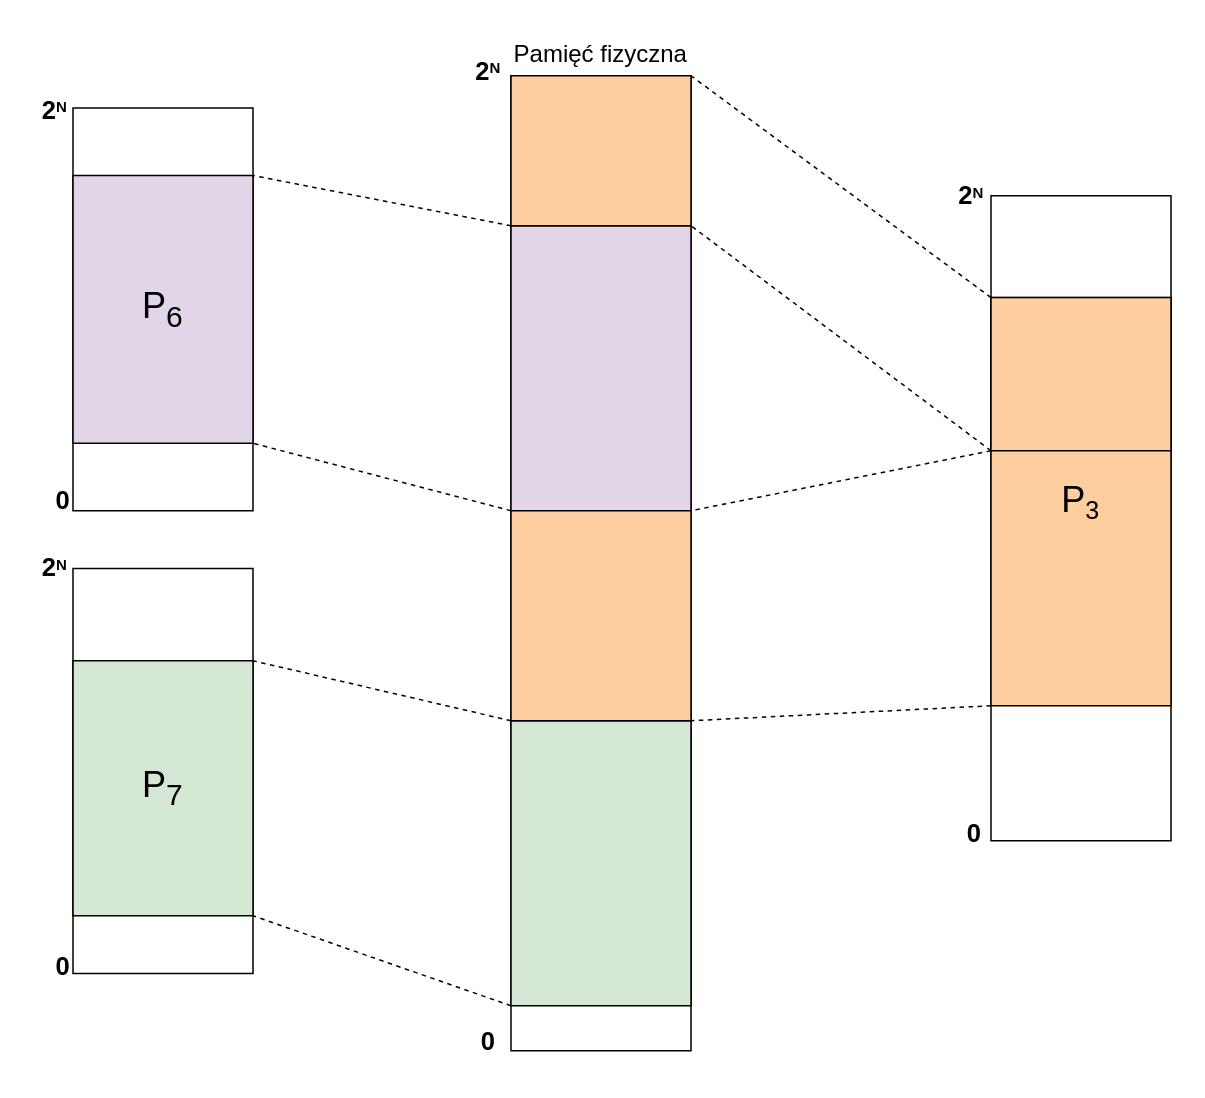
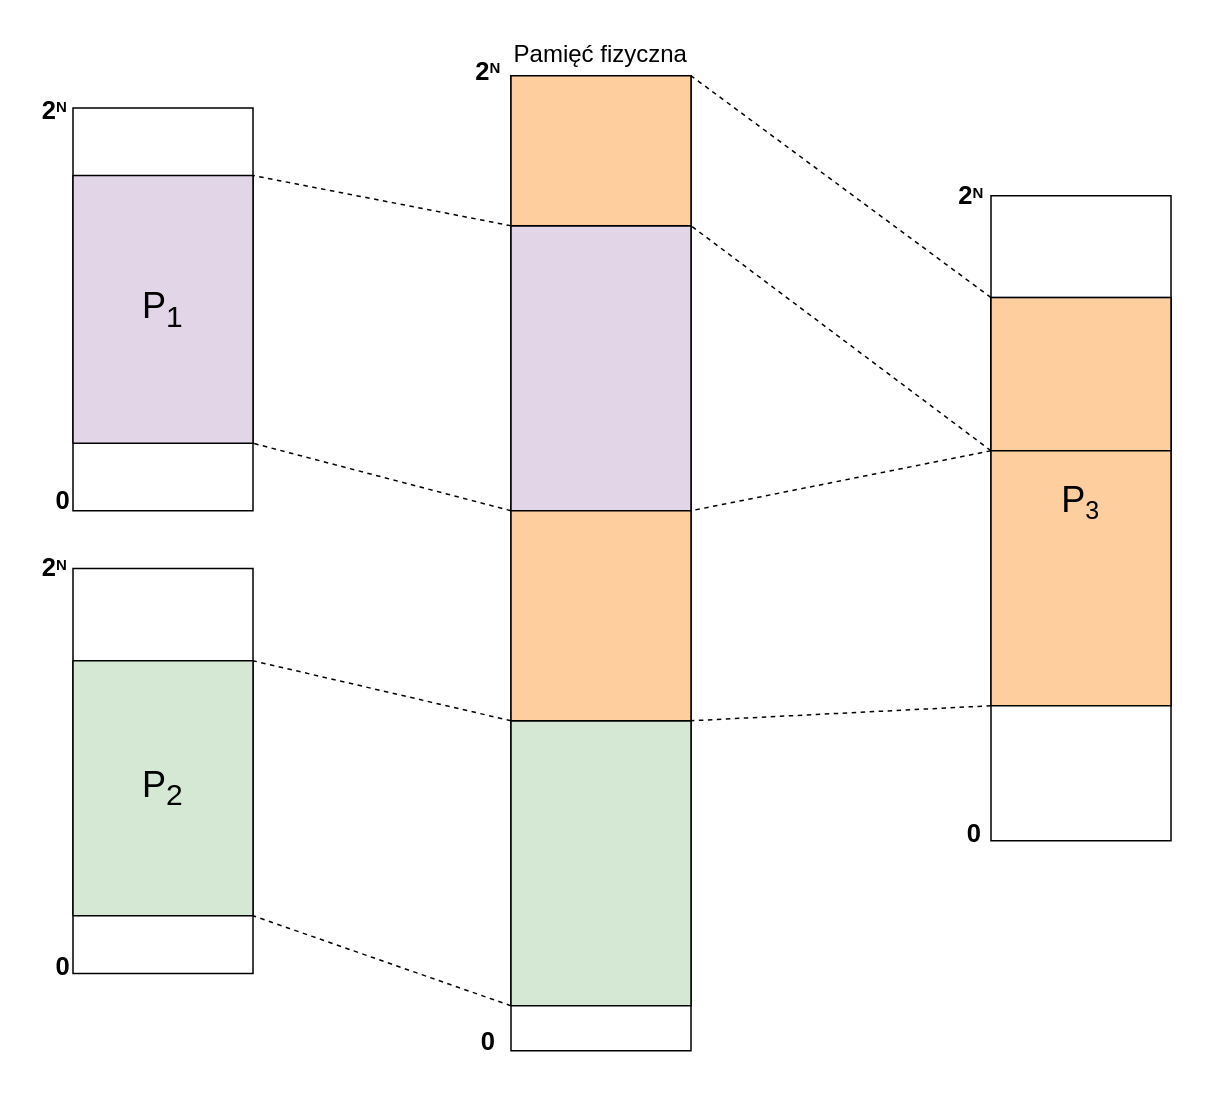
(163, 310) -> (163, 310)
(163, 788) -> (163, 788)
